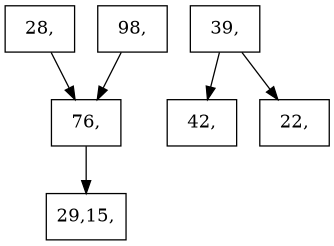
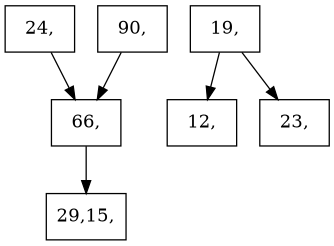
(40, 29) -> (40, 29)
(132, 29) -> (132, 29)
(225, 29) -> (225, 29)
(86, 123) -> (86, 123)
(202, 123) -> (202, 123)
(295, 123) -> (295, 123)
